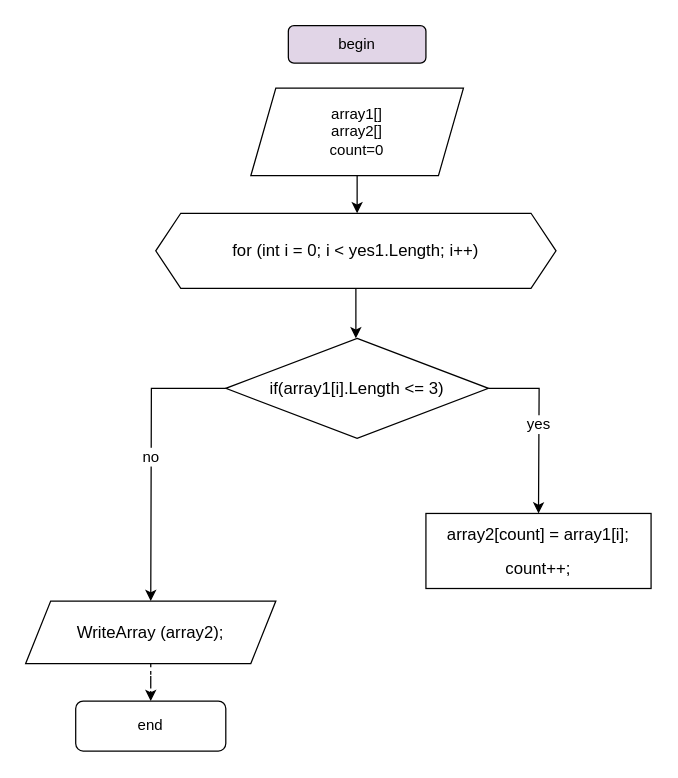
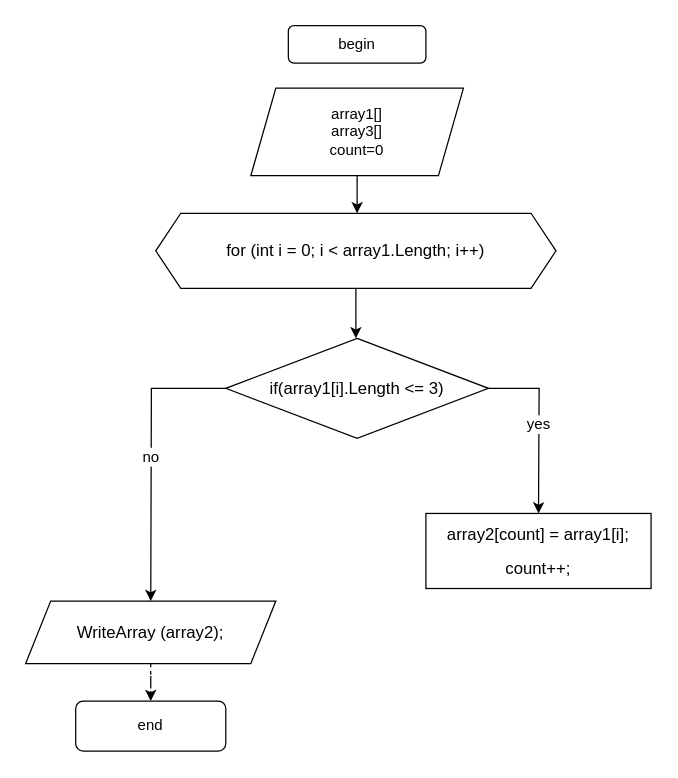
(357, 44) -> (357, 44)
(357, 132) -> (357, 132)
(356, 251) -> (356, 251)
